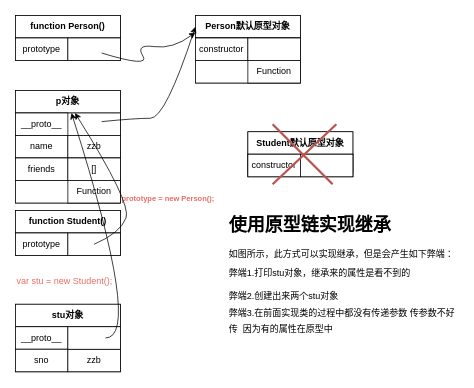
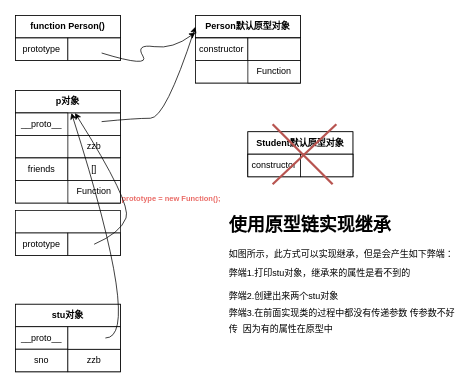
(42, 147) -> none
(169, 199) -> (173, 199)
(68, 222) -> none
(72, 282) -> none
